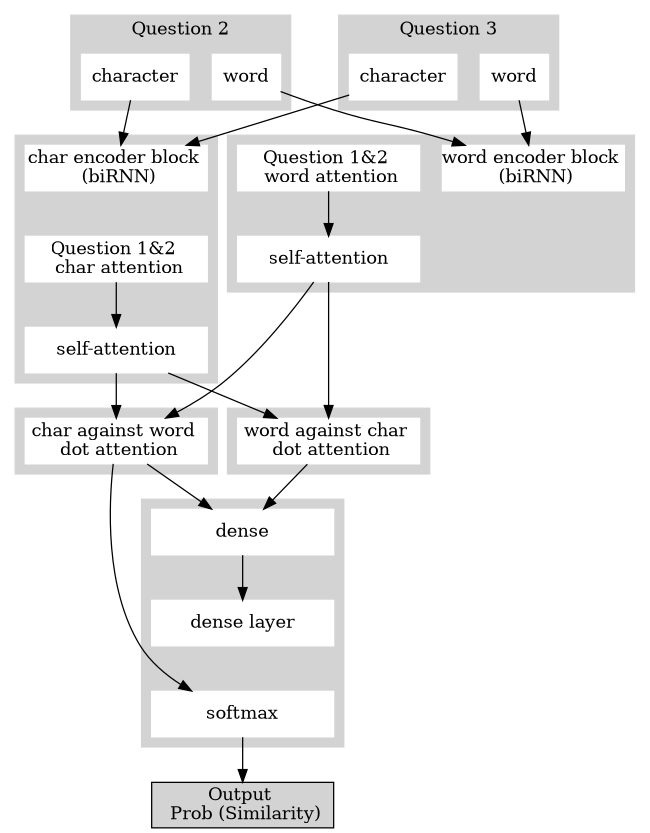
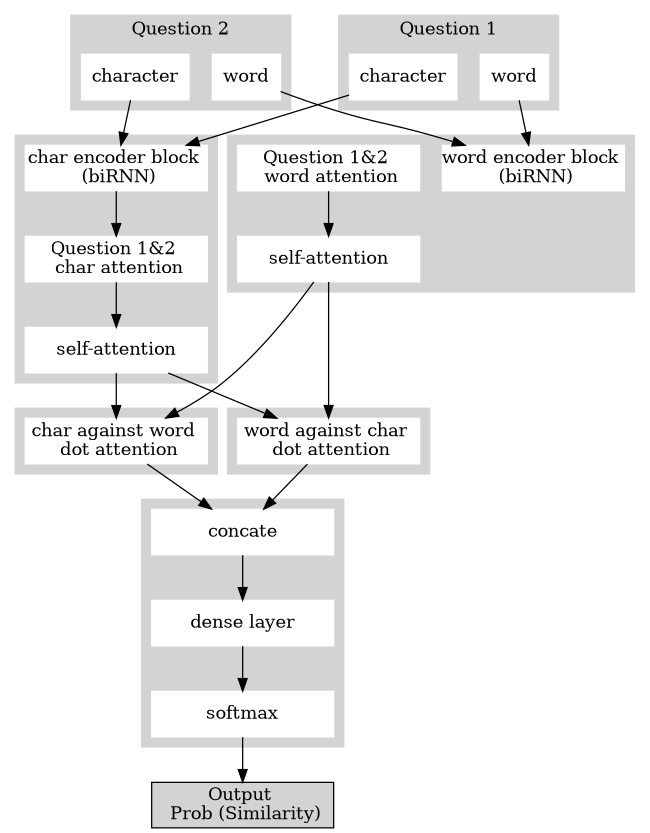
(449, 30) -> (449, 30)
none -> (116, 207)
(243, 532) -> (243, 532)
(117, 585) -> (243, 662)
